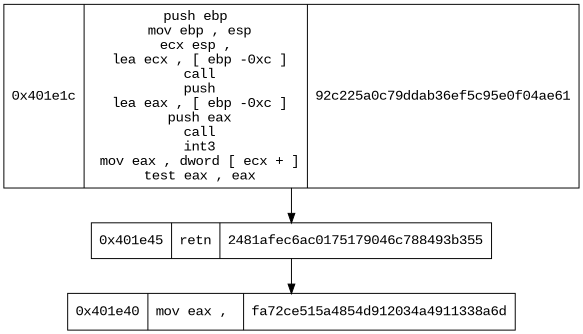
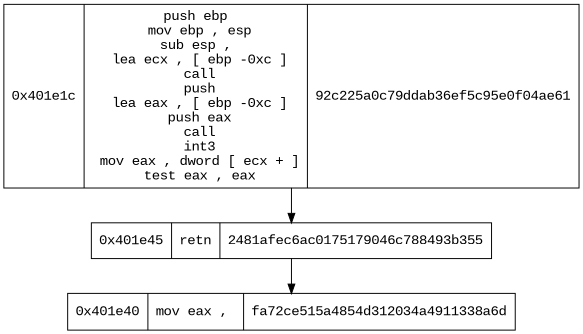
(196, 45) -> (196, 45)
(379, 311) -> (379, 311)
